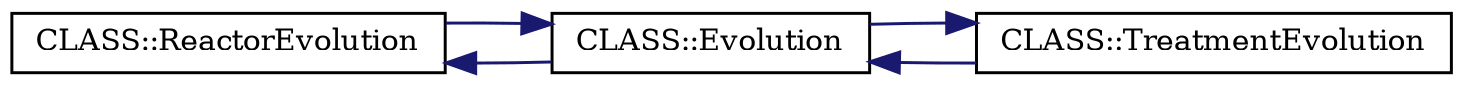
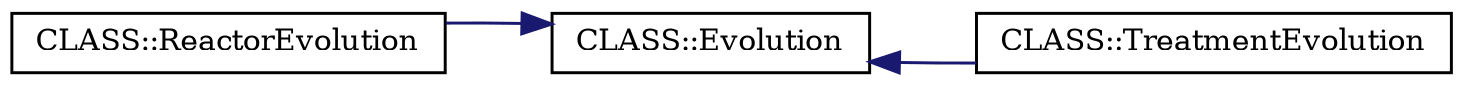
(908, 23) -> none
(514, 63) -> none
